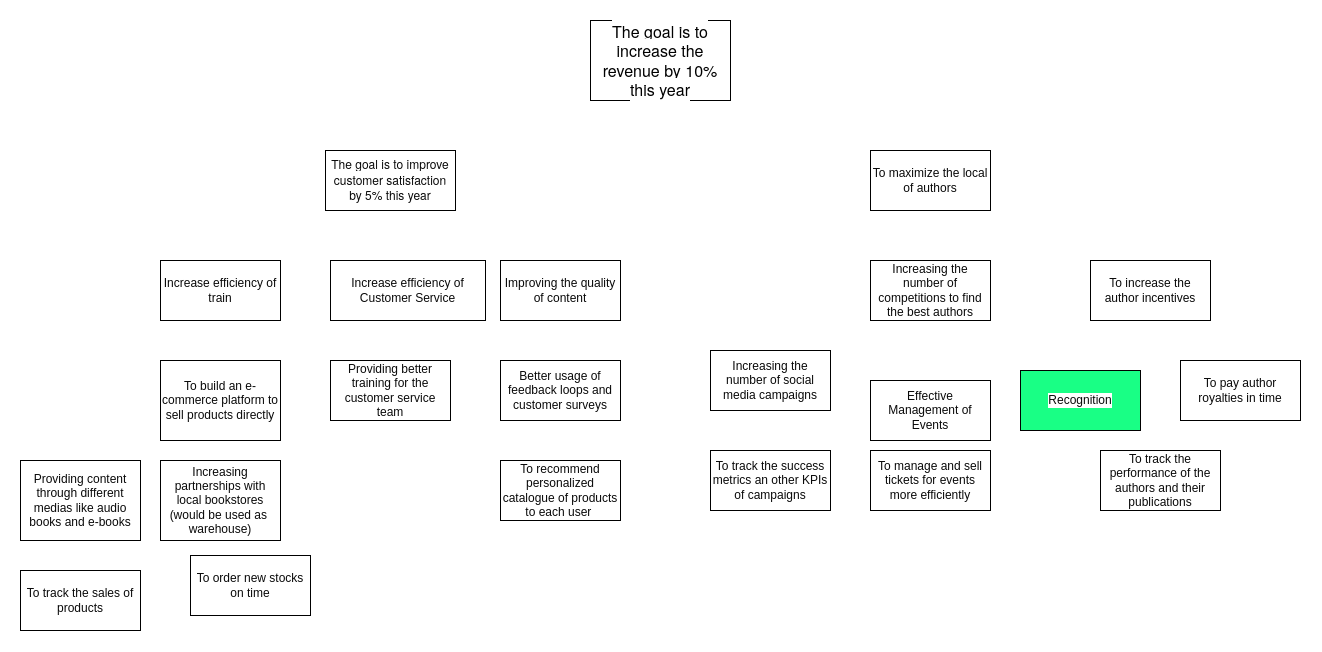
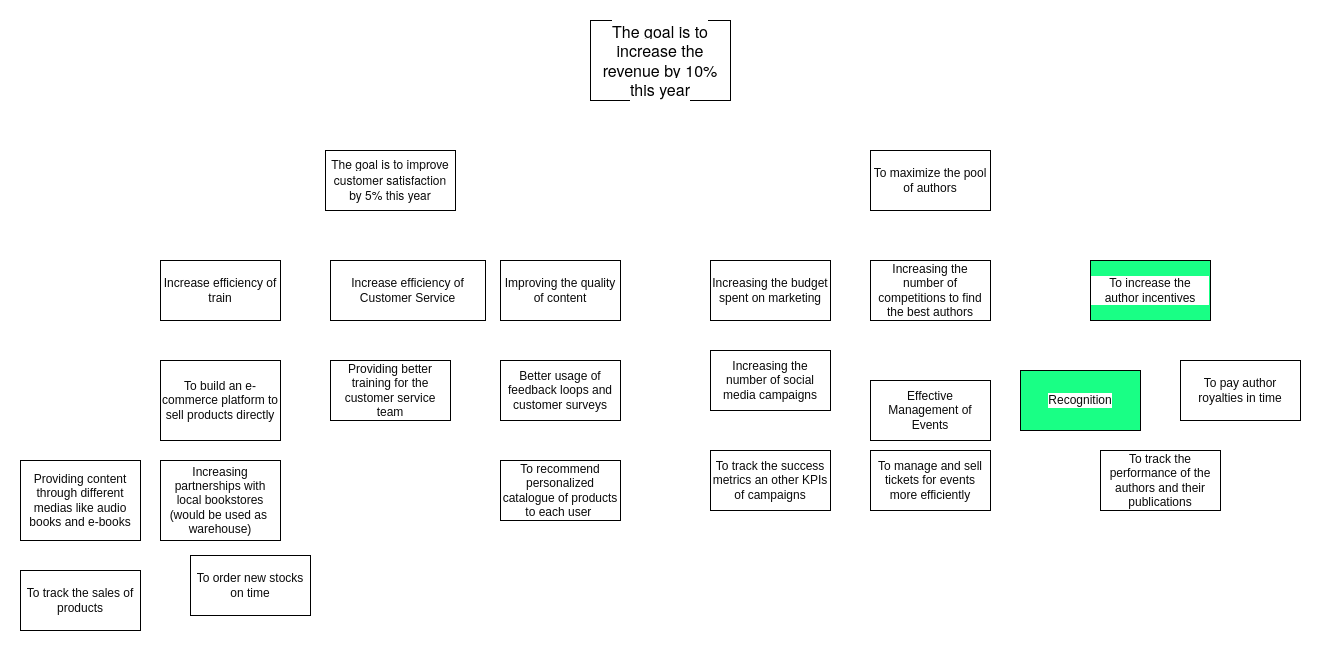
(931, 181) -> (931, 181)
none -> (771, 291)
(1151, 291) -> (1151, 291)
